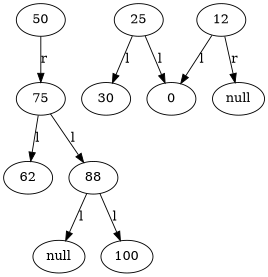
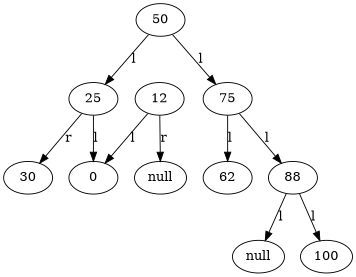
none -> (130, 56)
(44, 59) -> (201, 59)
(127, 59) -> (68, 138)
